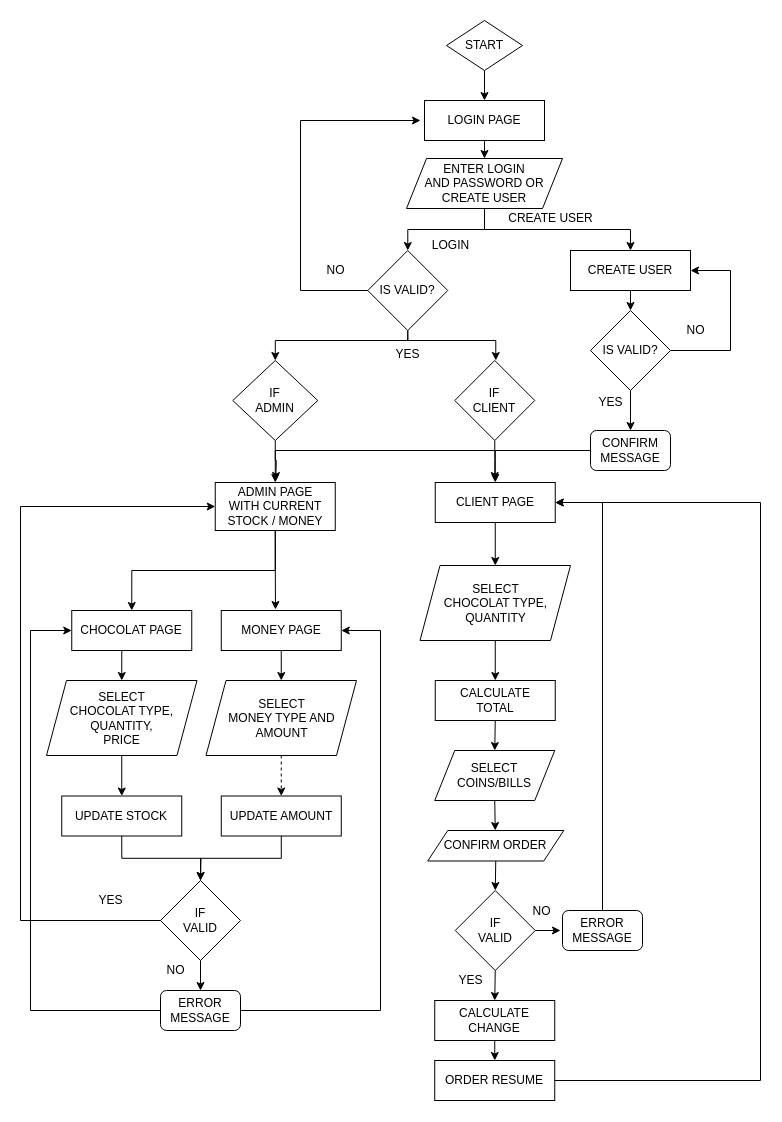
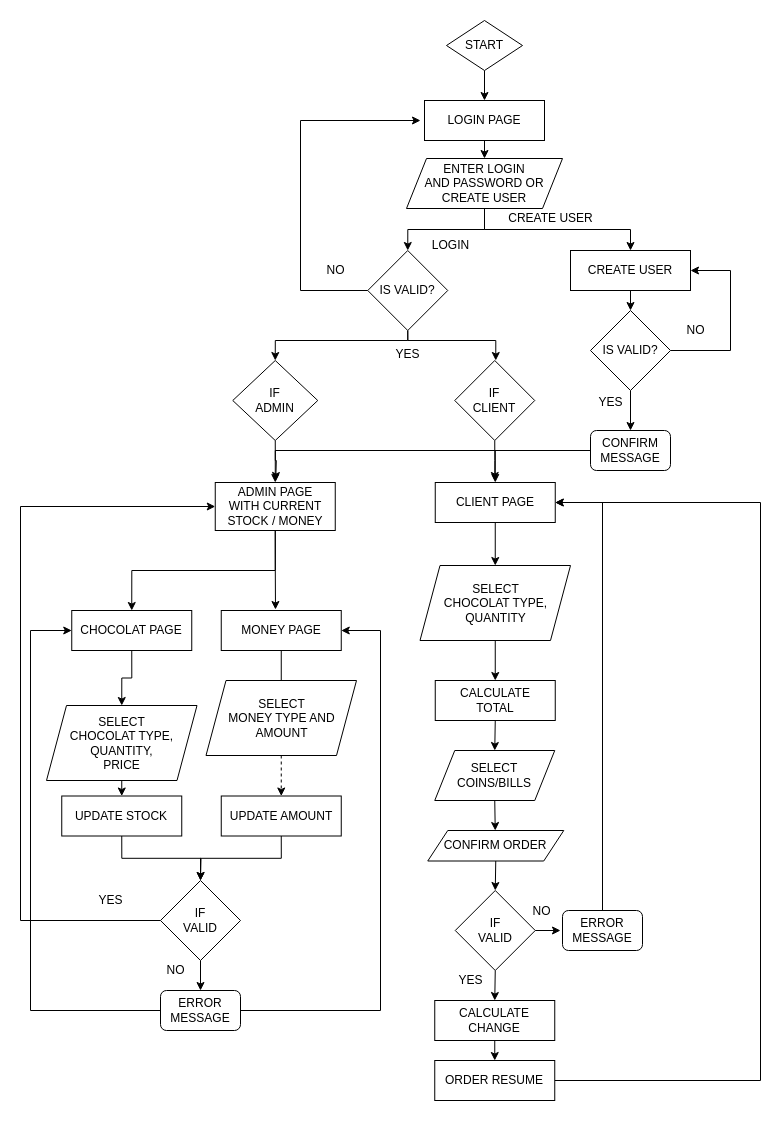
(281, 672) -> (281, 675)
(122, 718) -> (122, 743)
